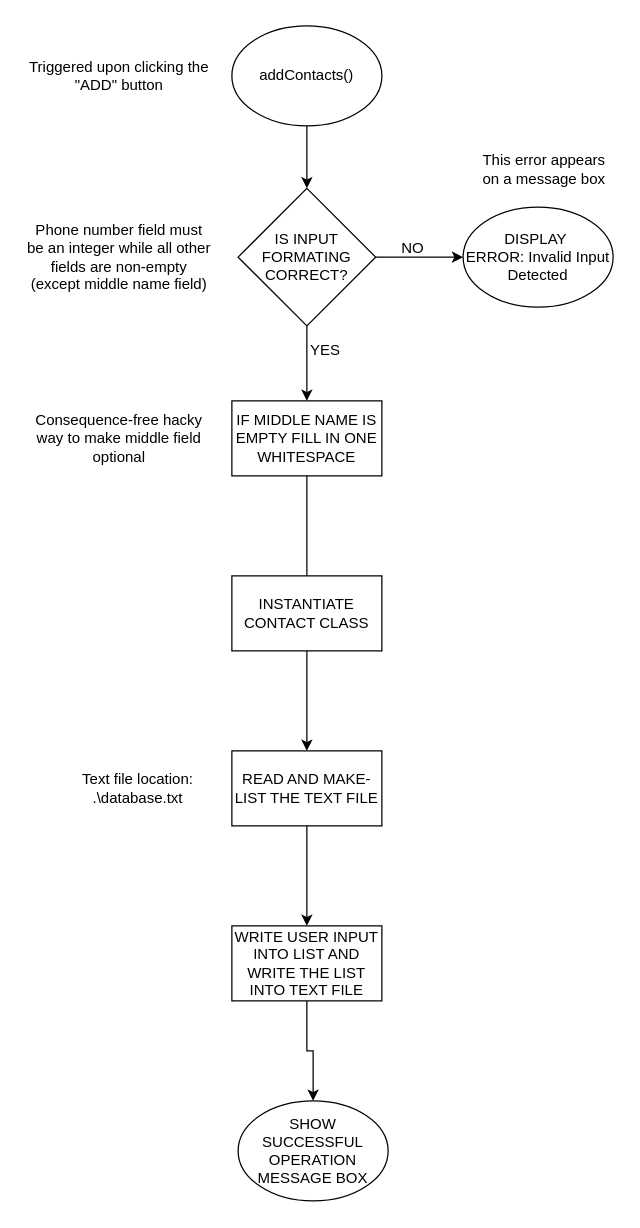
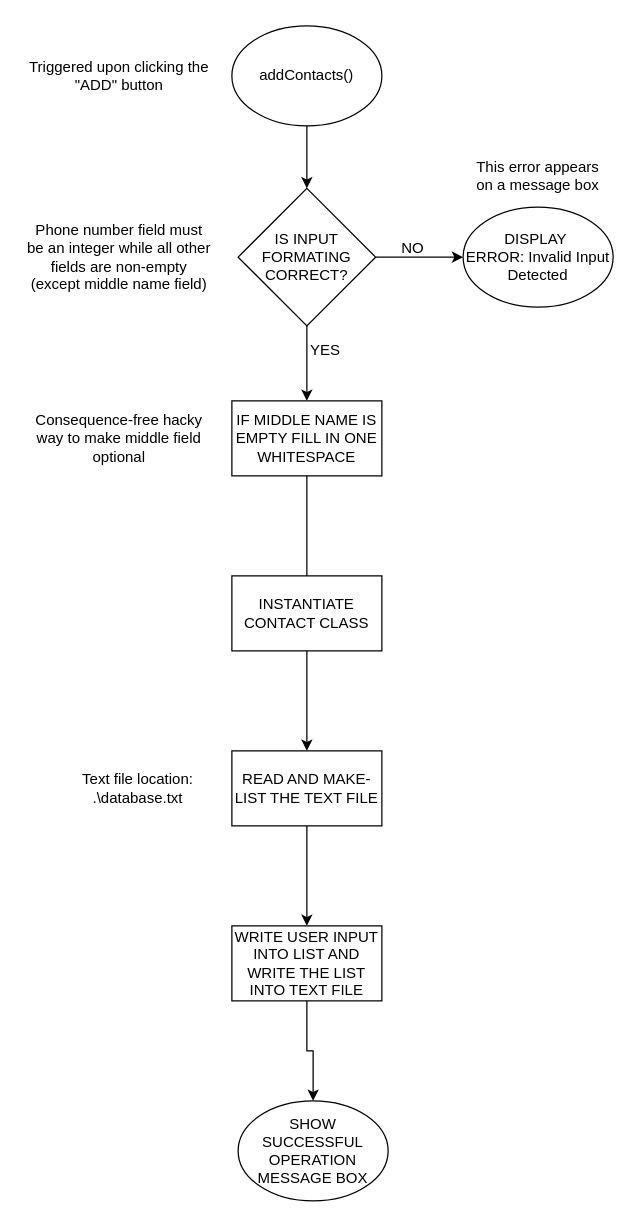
(544, 169) -> (538, 176)
